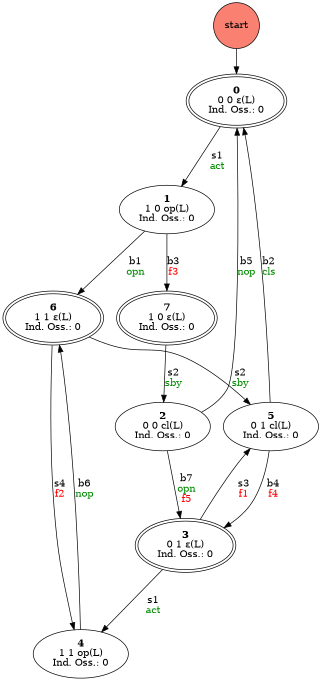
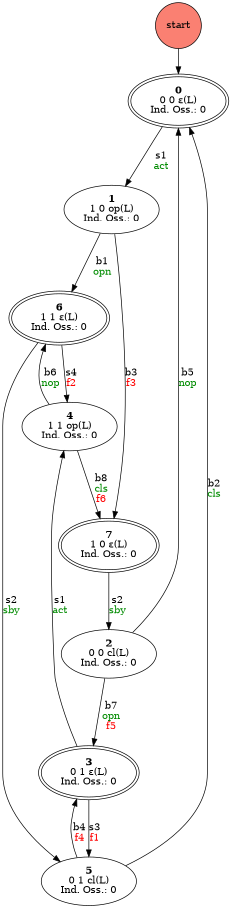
none -> (88, 481)
